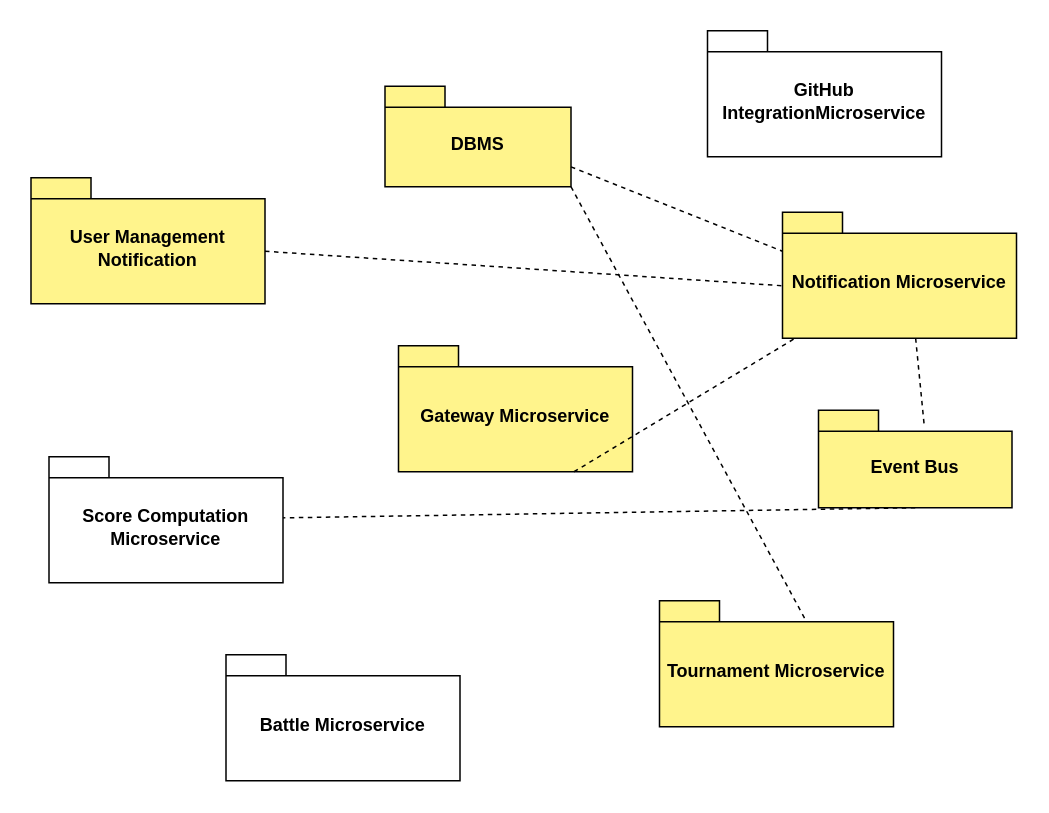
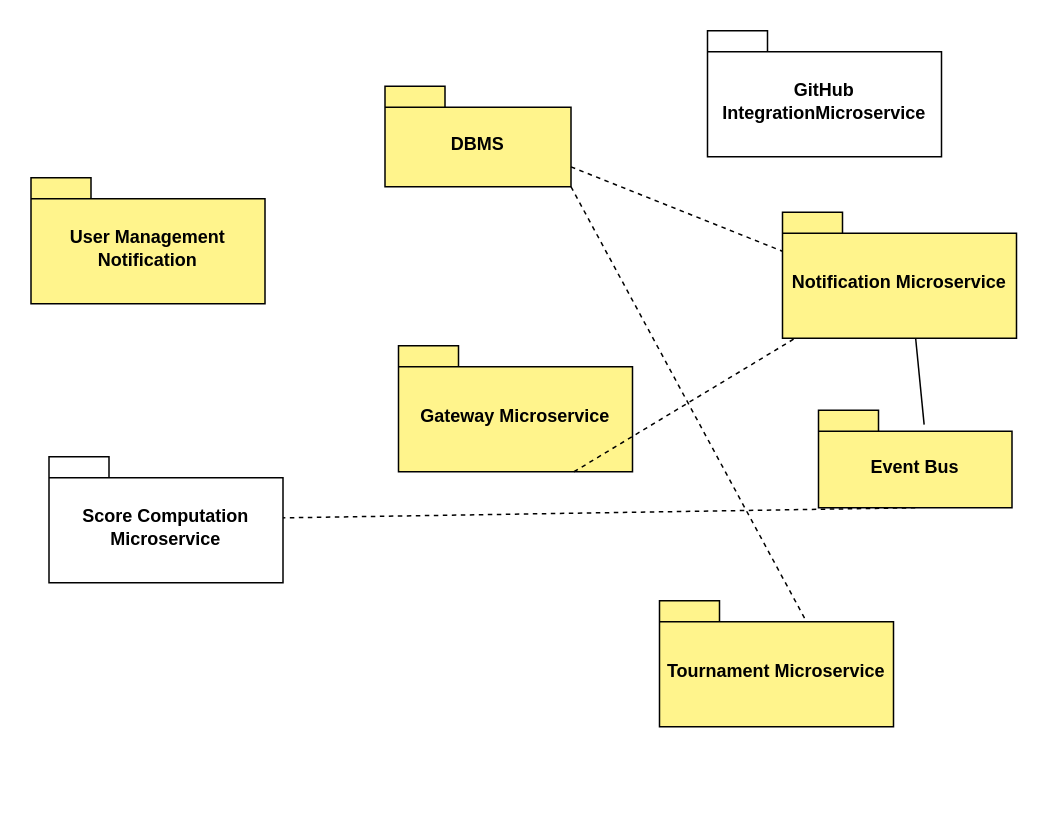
(524, 269) -> none
(920, 382) -> (920, 382)
(343, 718) -> none
